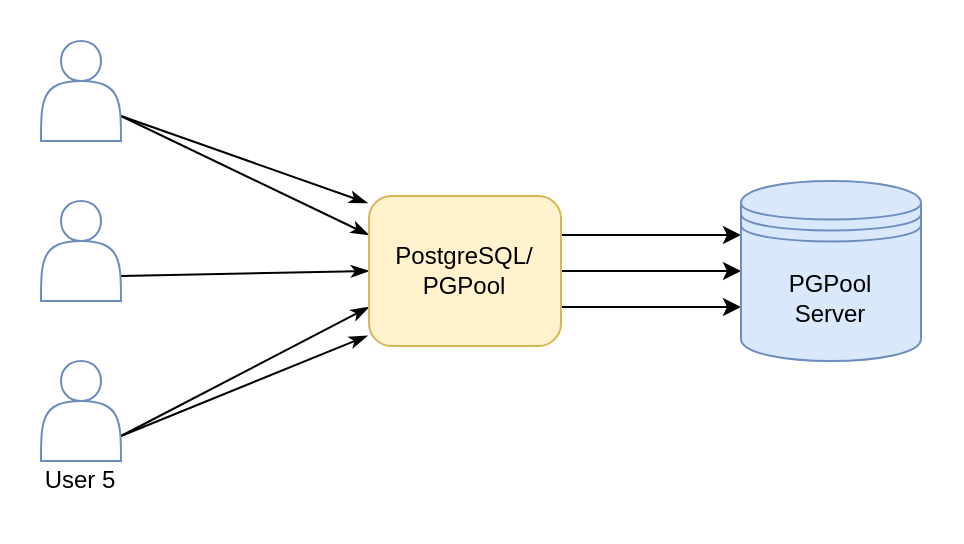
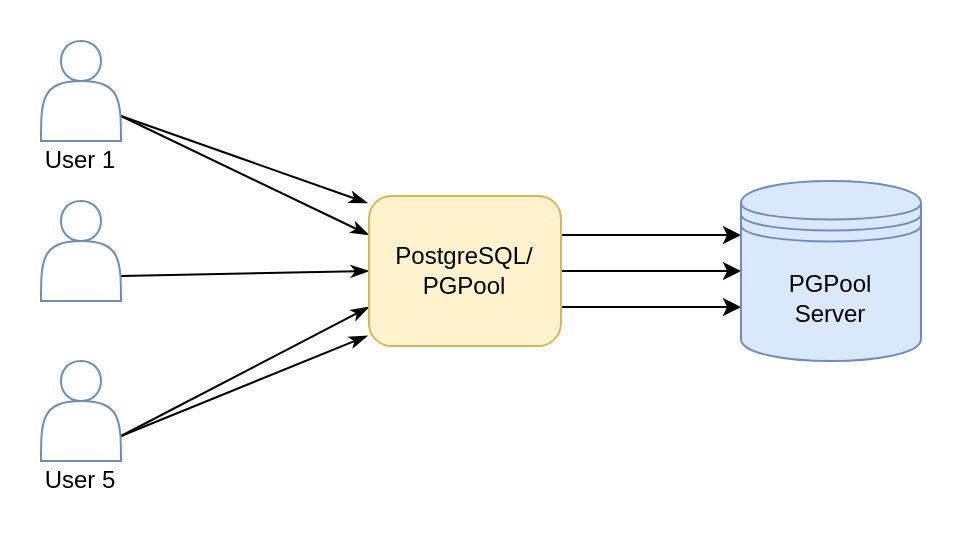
none -> (81, 161)
